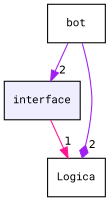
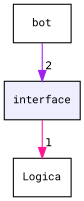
(92, 94) -> none
